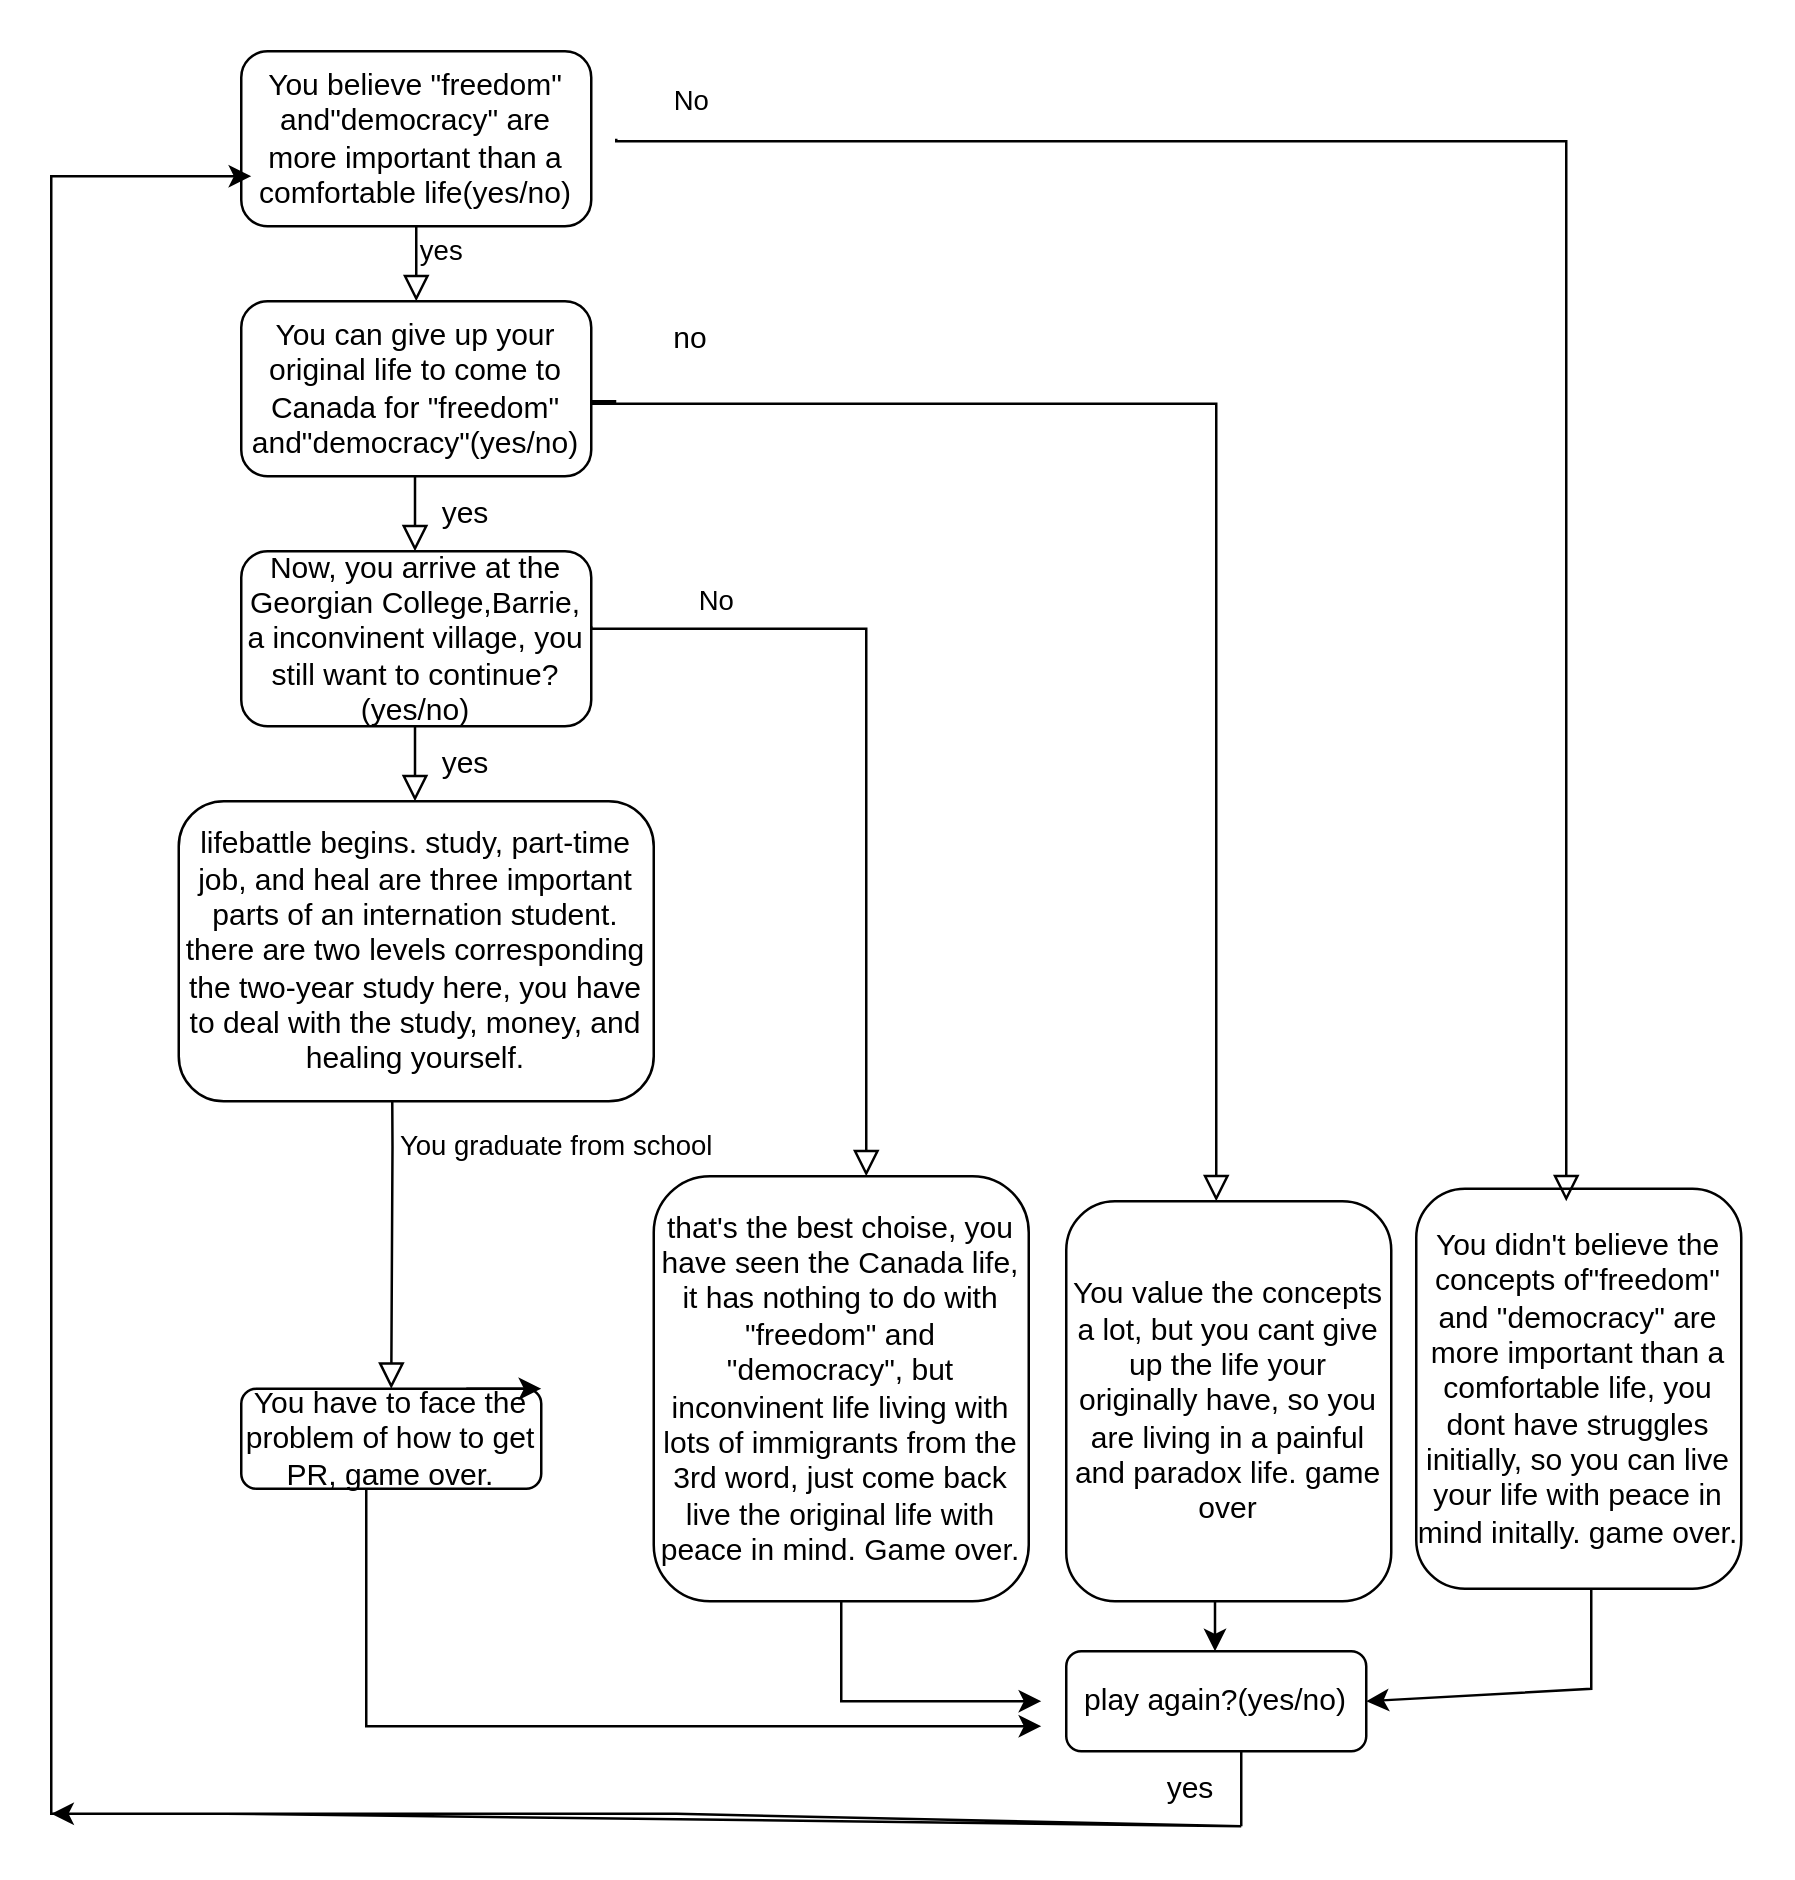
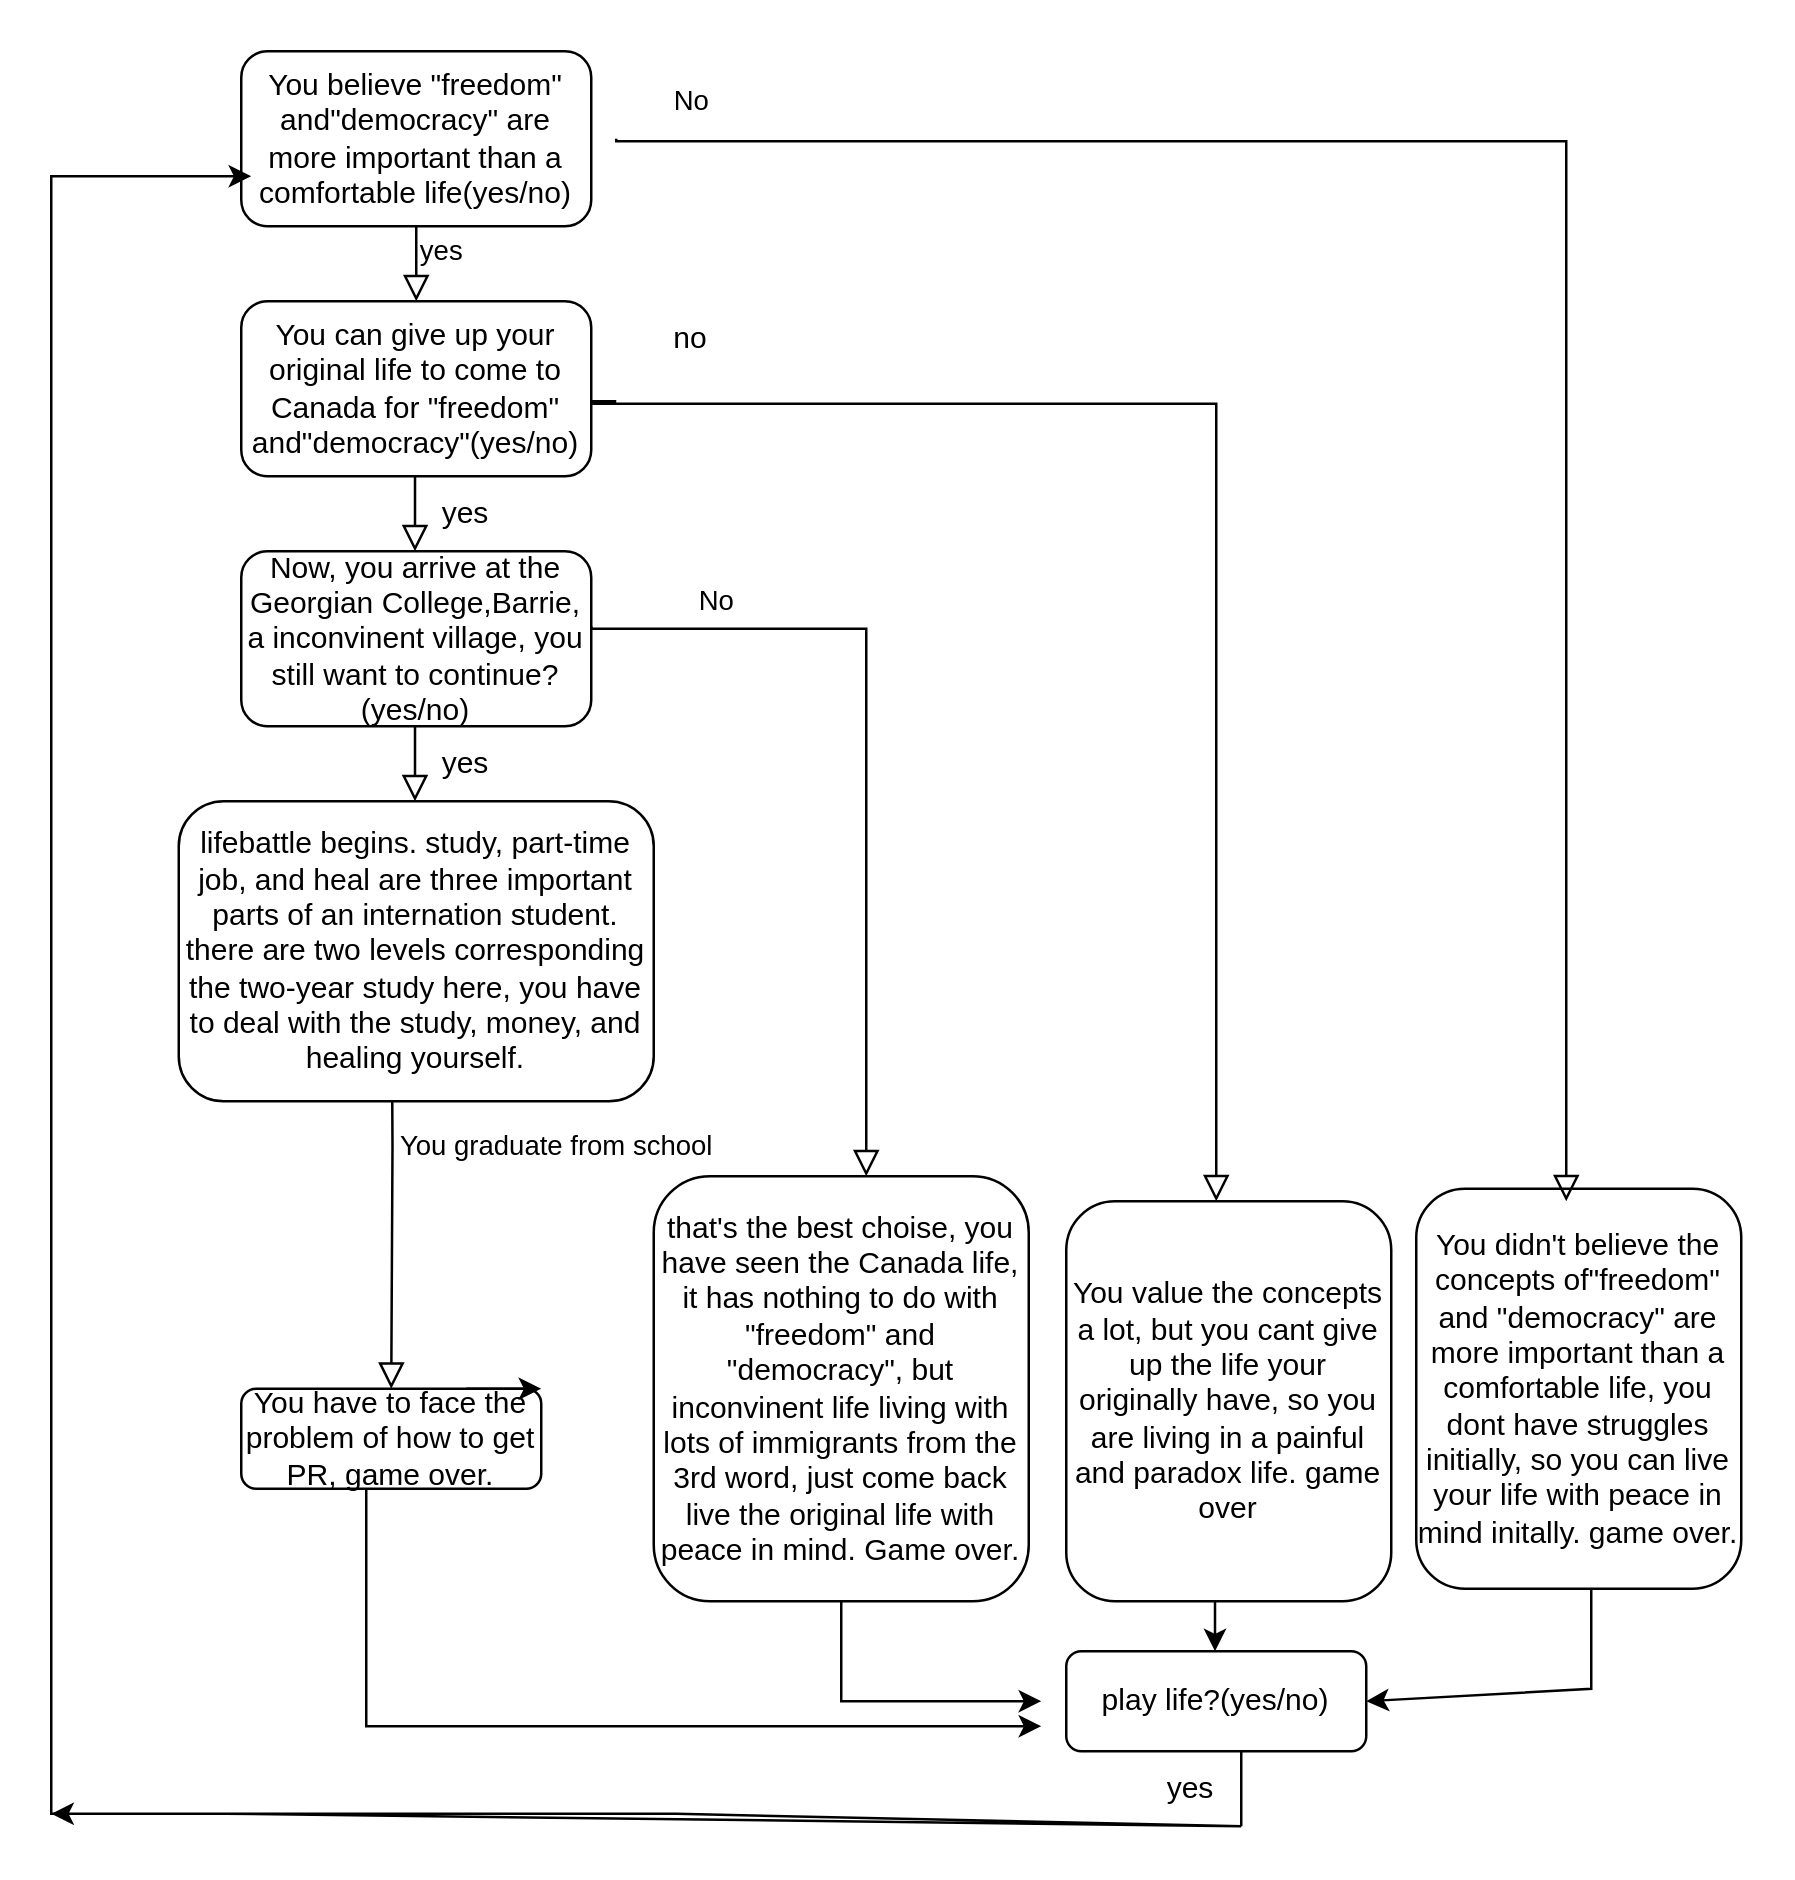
(1216, 1701) -> (1216, 1701)
